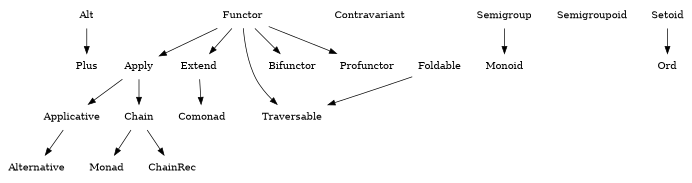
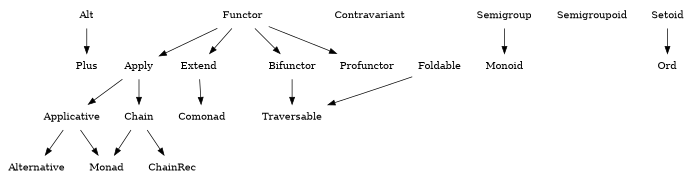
(251, 67) -> (292, 88)
none -> (87, 140)
